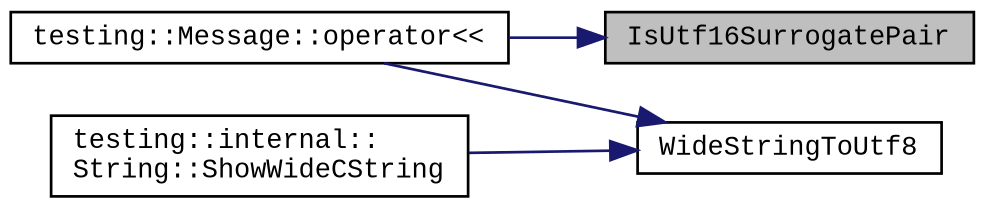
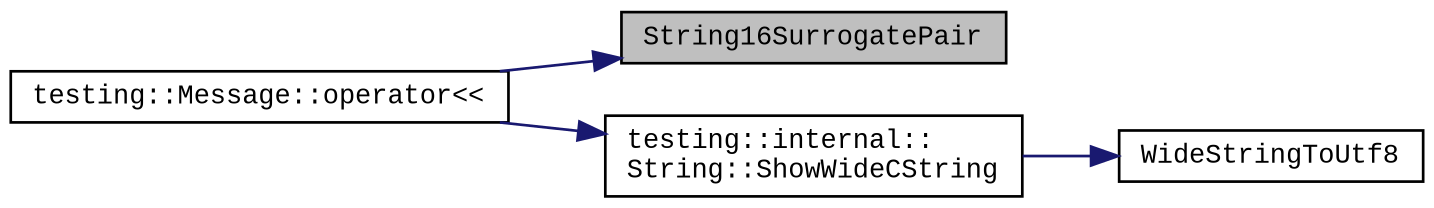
(790, 38) -> (814, 38)
(511, 90) -> (539, 127)
